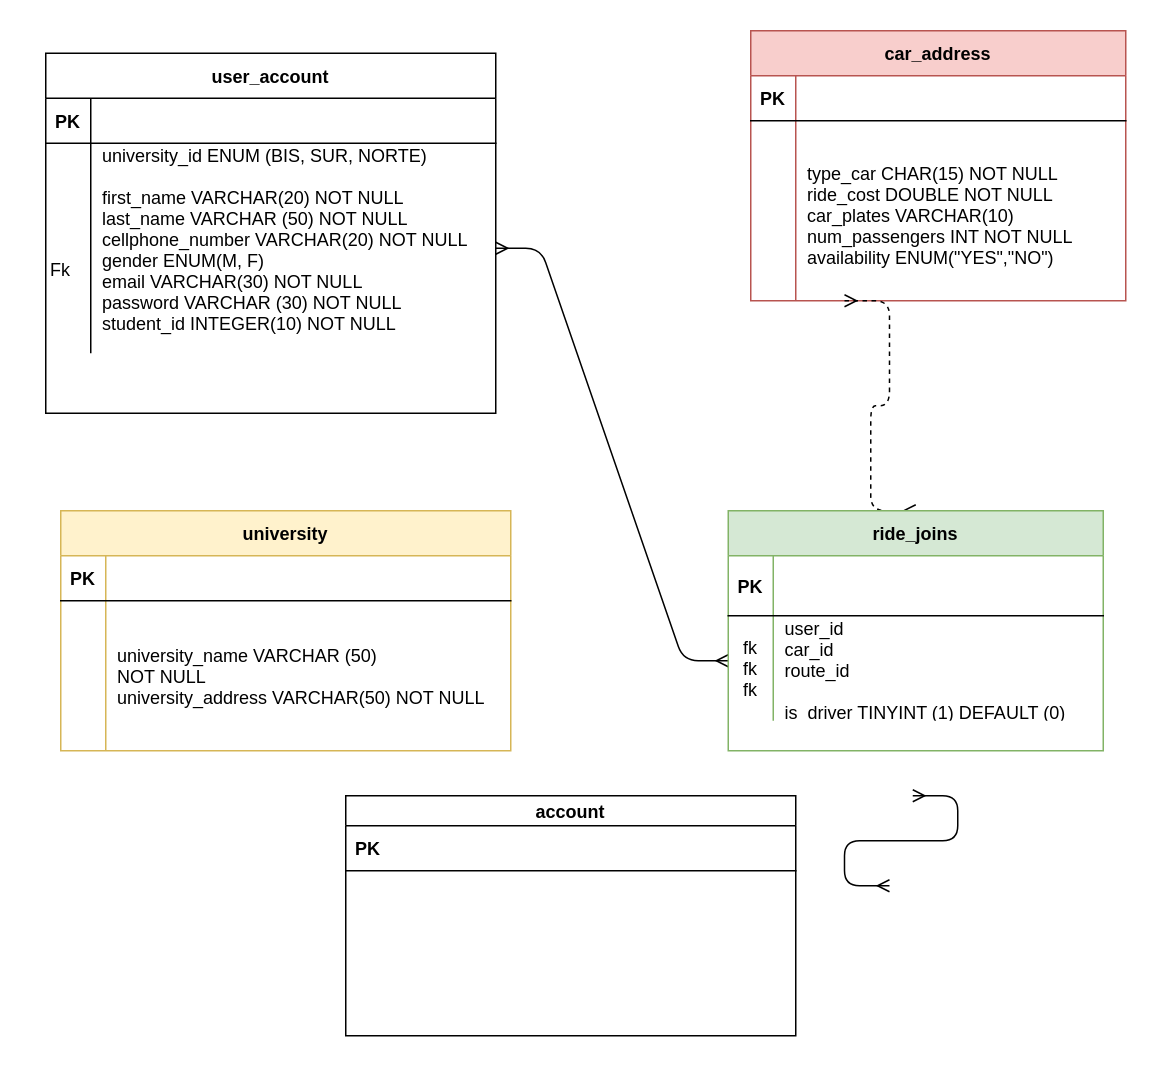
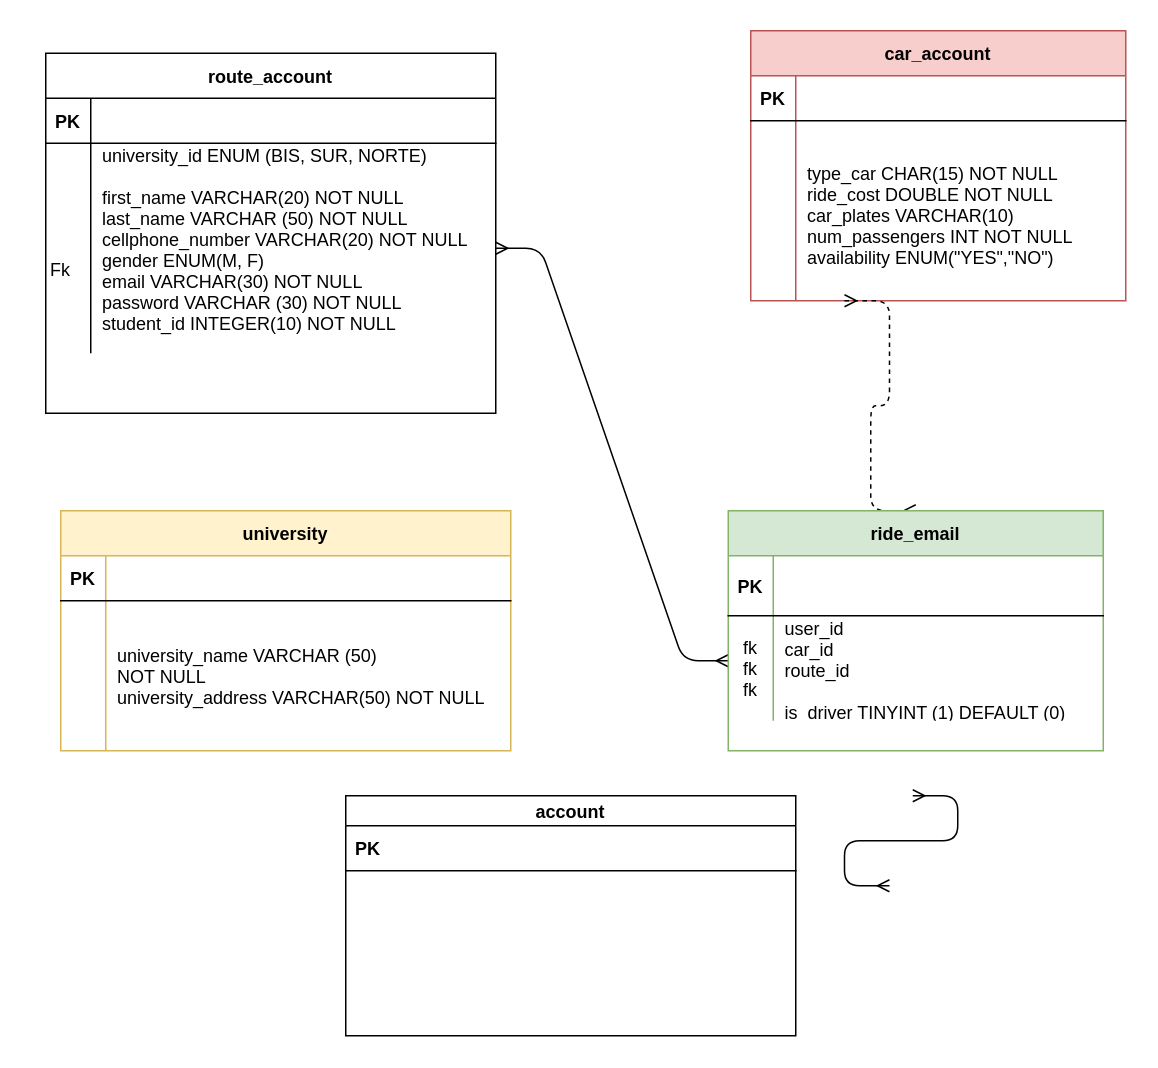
(938, 54) -> (938, 54)
(270, 77) -> (270, 77)
(915, 534) -> (915, 534)
